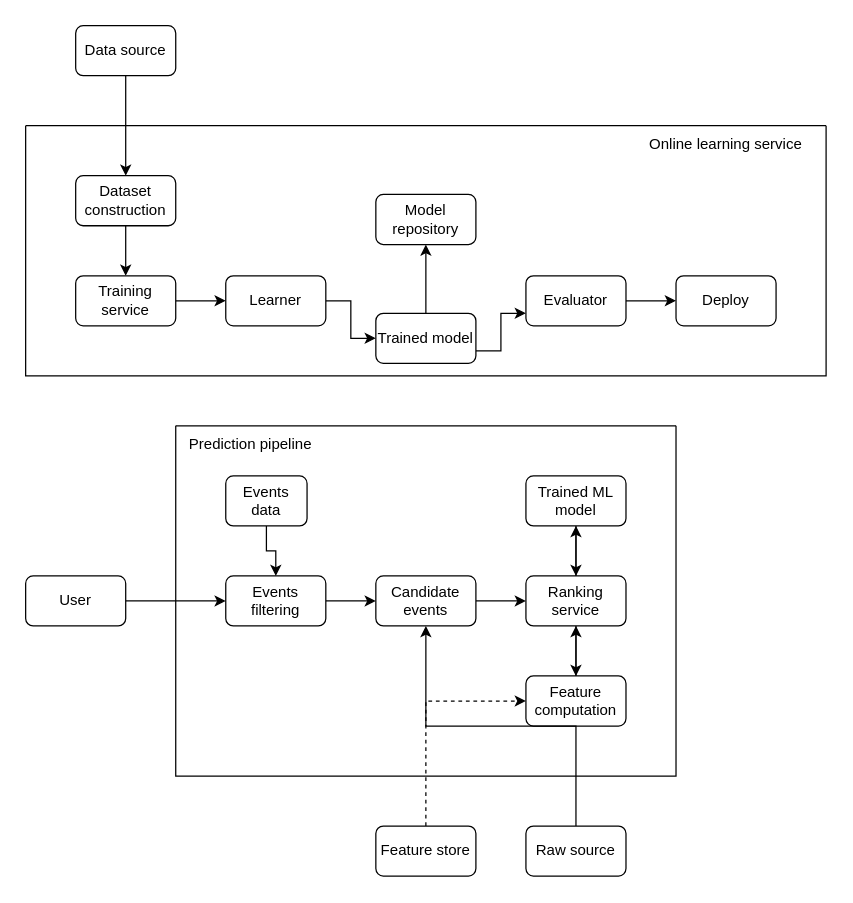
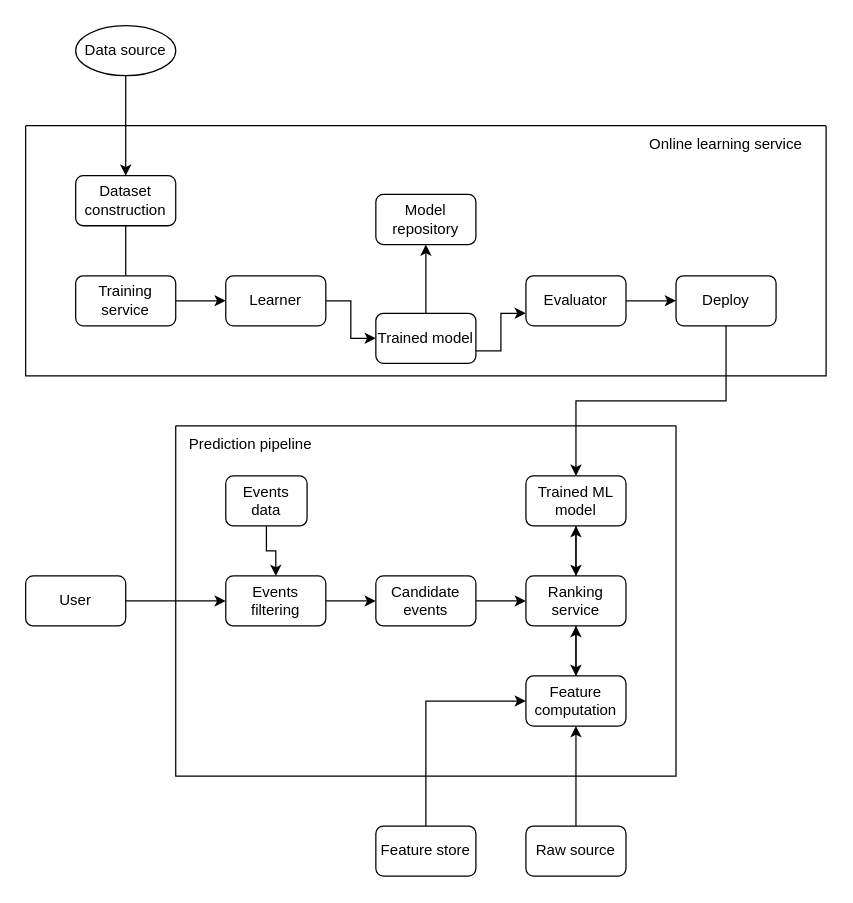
(126, 51) -> (126, 51)
(126, 266) -> (126, 269)
none -> (655, 401)
(480, 726) -> (576, 736)
(426, 773) -> (426, 773)
